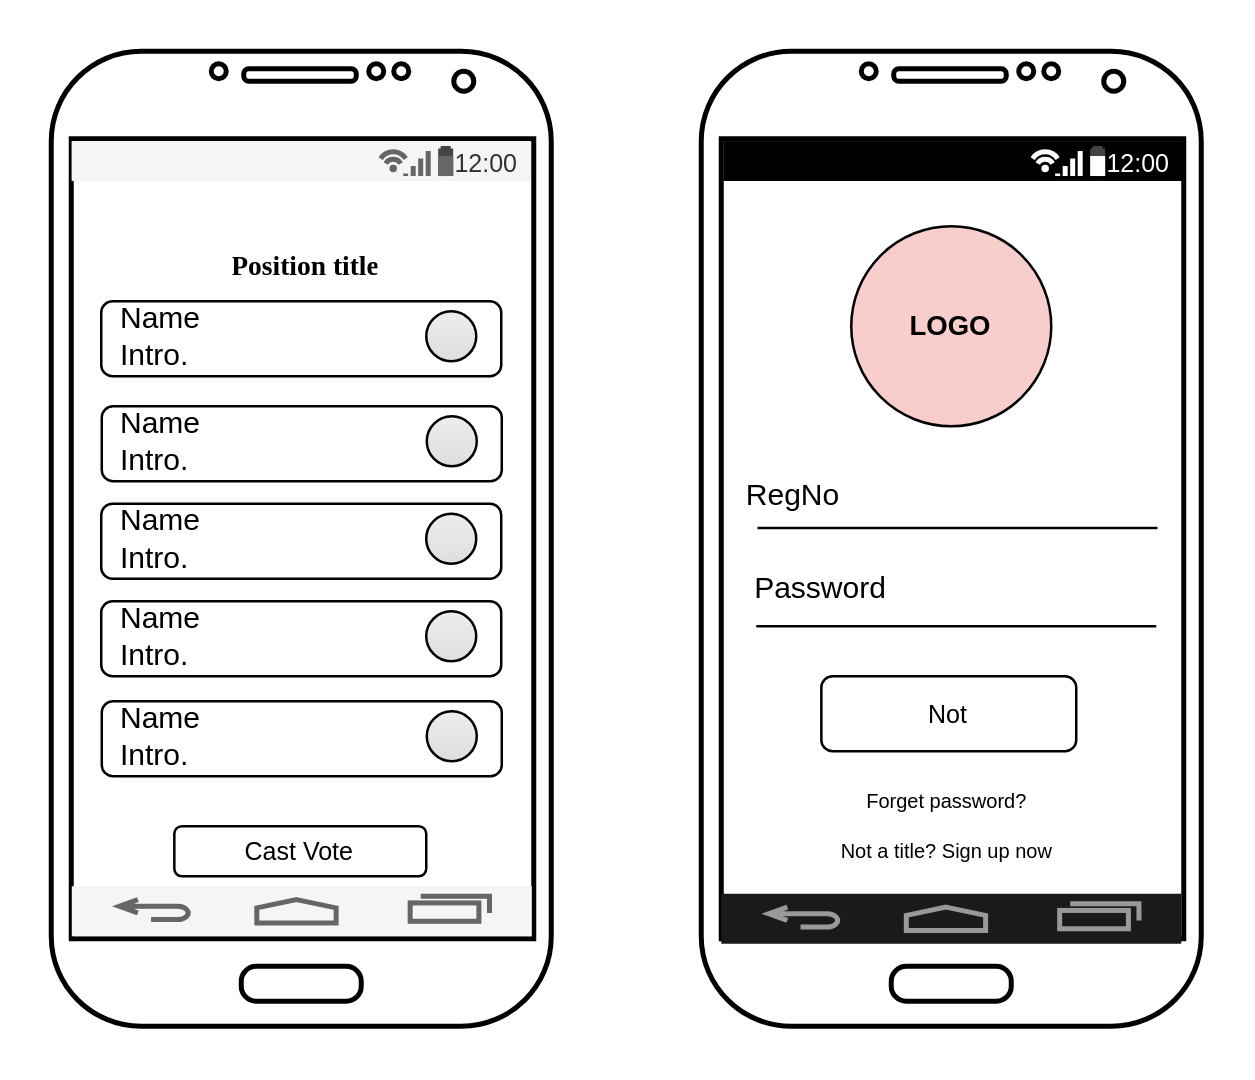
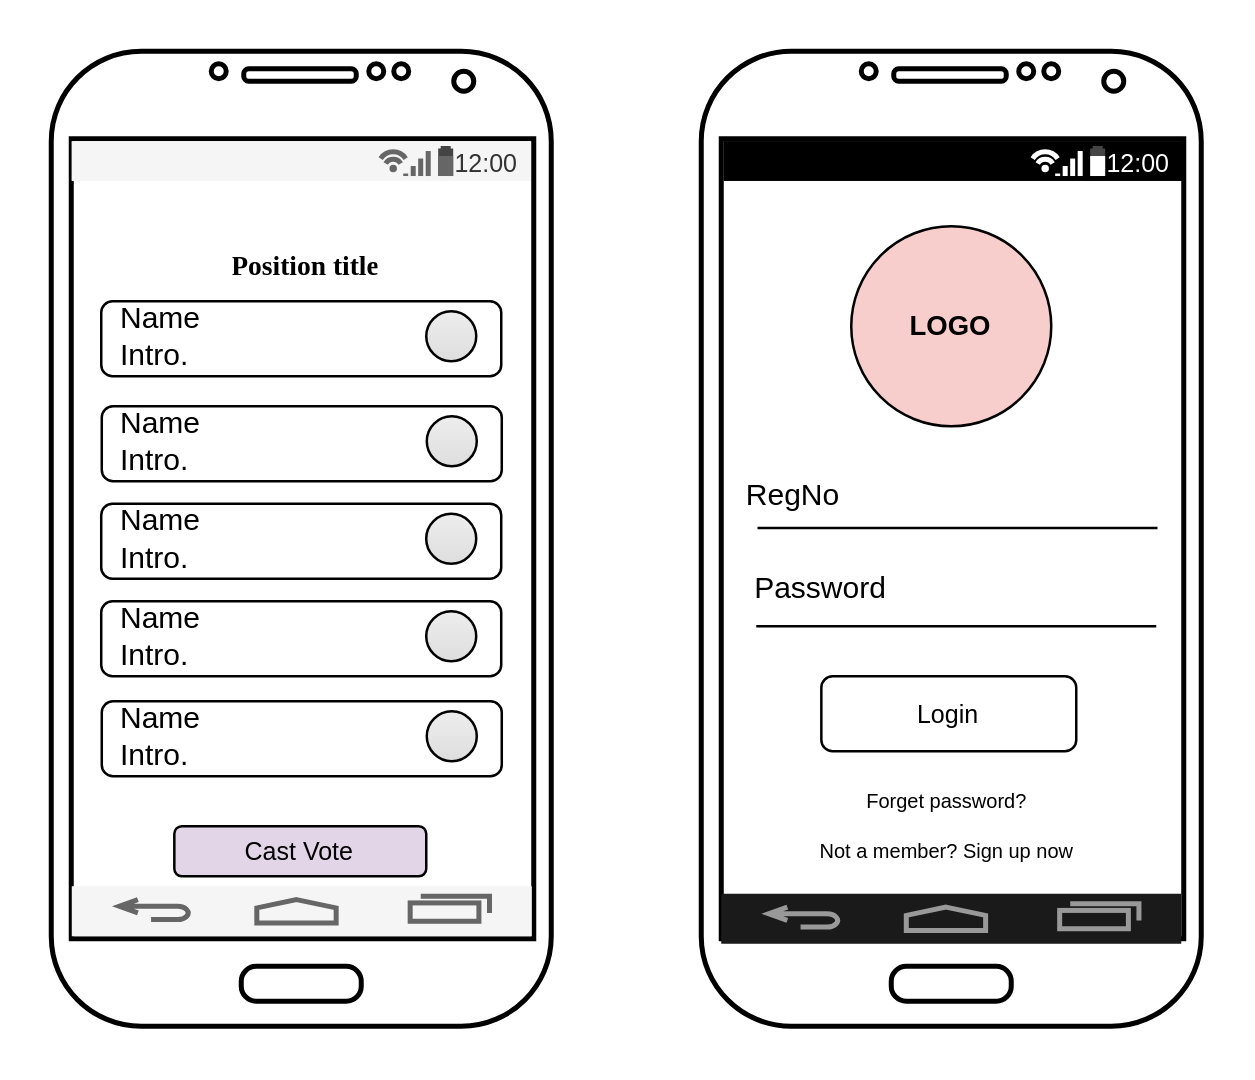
(949, 714) -> (949, 714)
(300, 851) -> (300, 851)
(948, 851) -> (948, 851)
